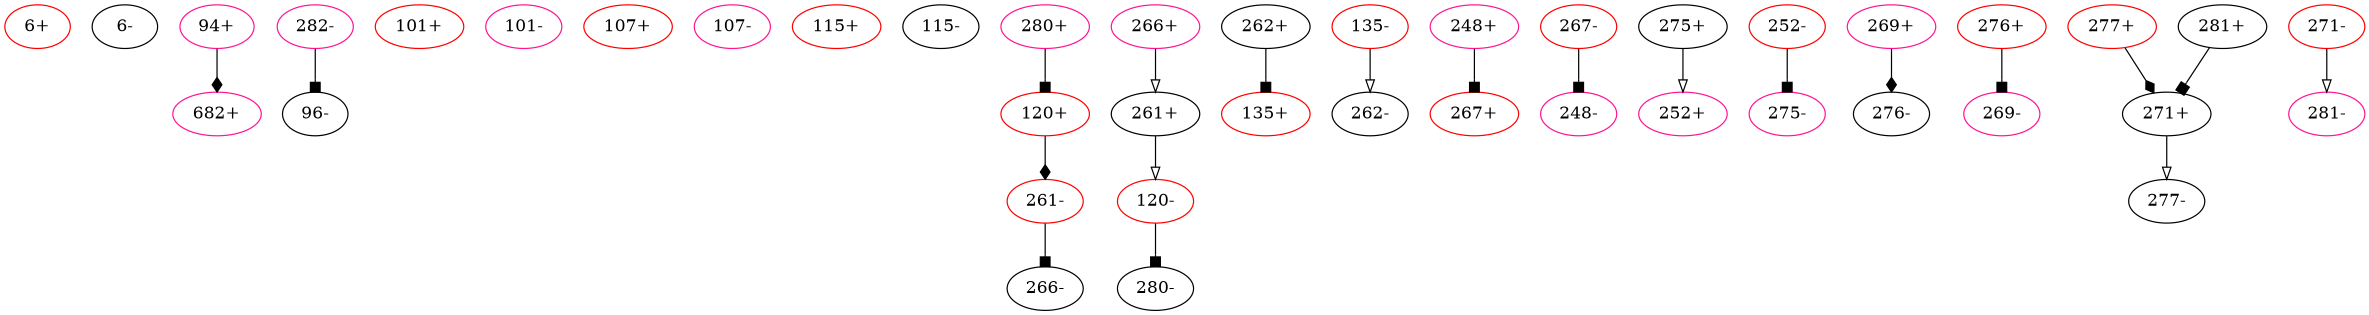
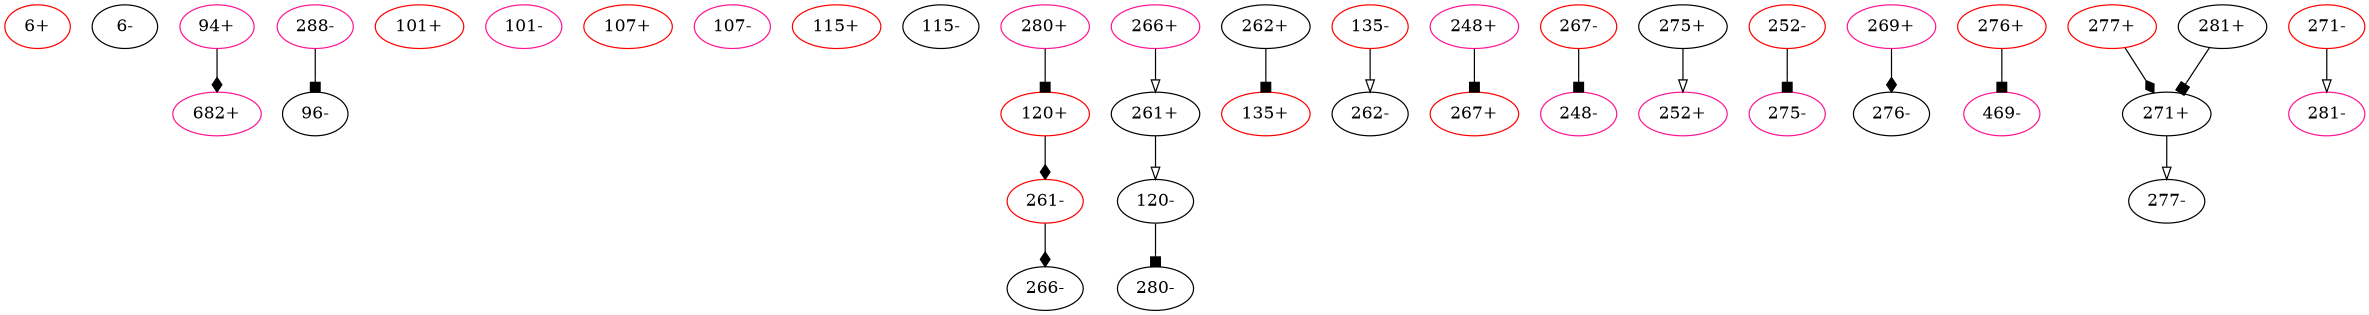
(315, 27) -> (315, 27)
(2002, 114) -> (2002, 114)
(1156, 201) -> (1156, 201)
(1045, 239) -> (1045, 239)
